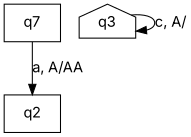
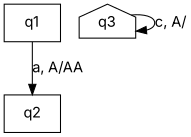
(32, 23) -> (32, 23)
